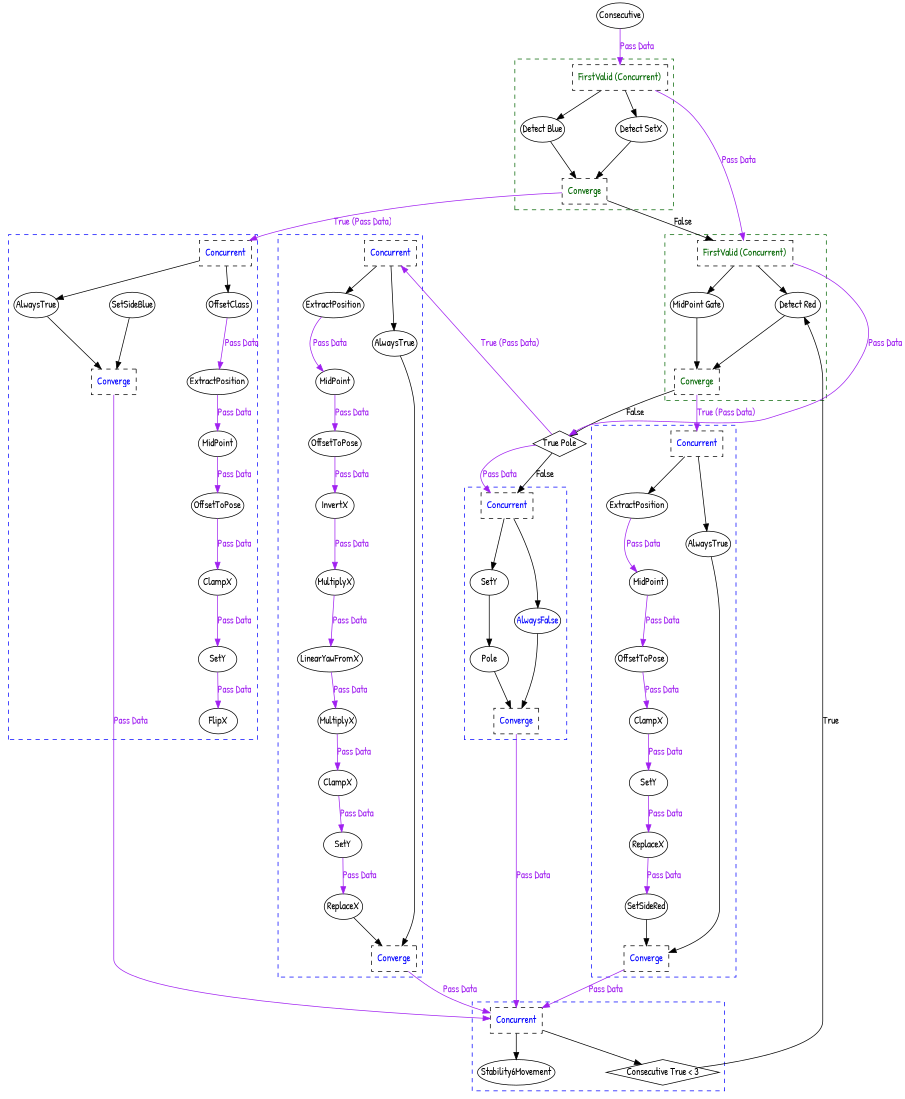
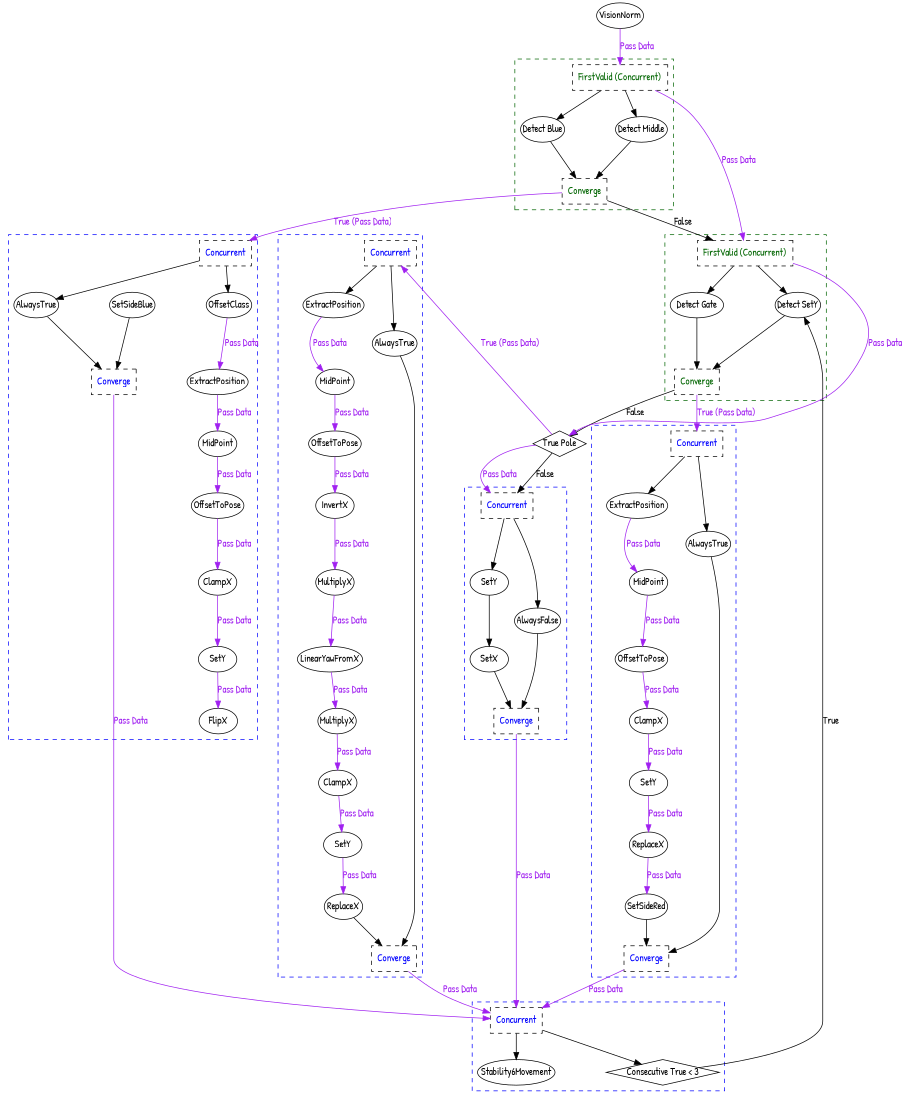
(620, 16) -> (620, 16)
(641, 129) -> (641, 129)
(697, 305) -> (697, 305)
(798, 305) -> (798, 305)
(538, 621) -> (538, 621)
(489, 659) -> (489, 659)
